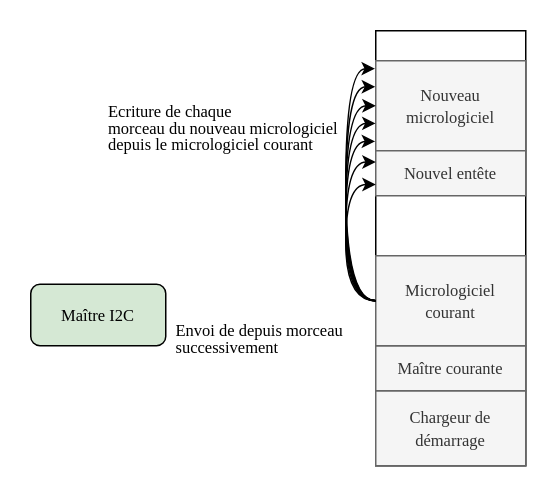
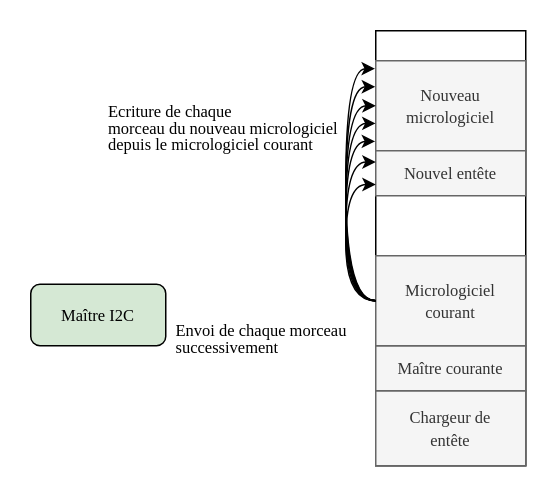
(265, 338) -> (265, 338)
(451, 428) -> (451, 428)
